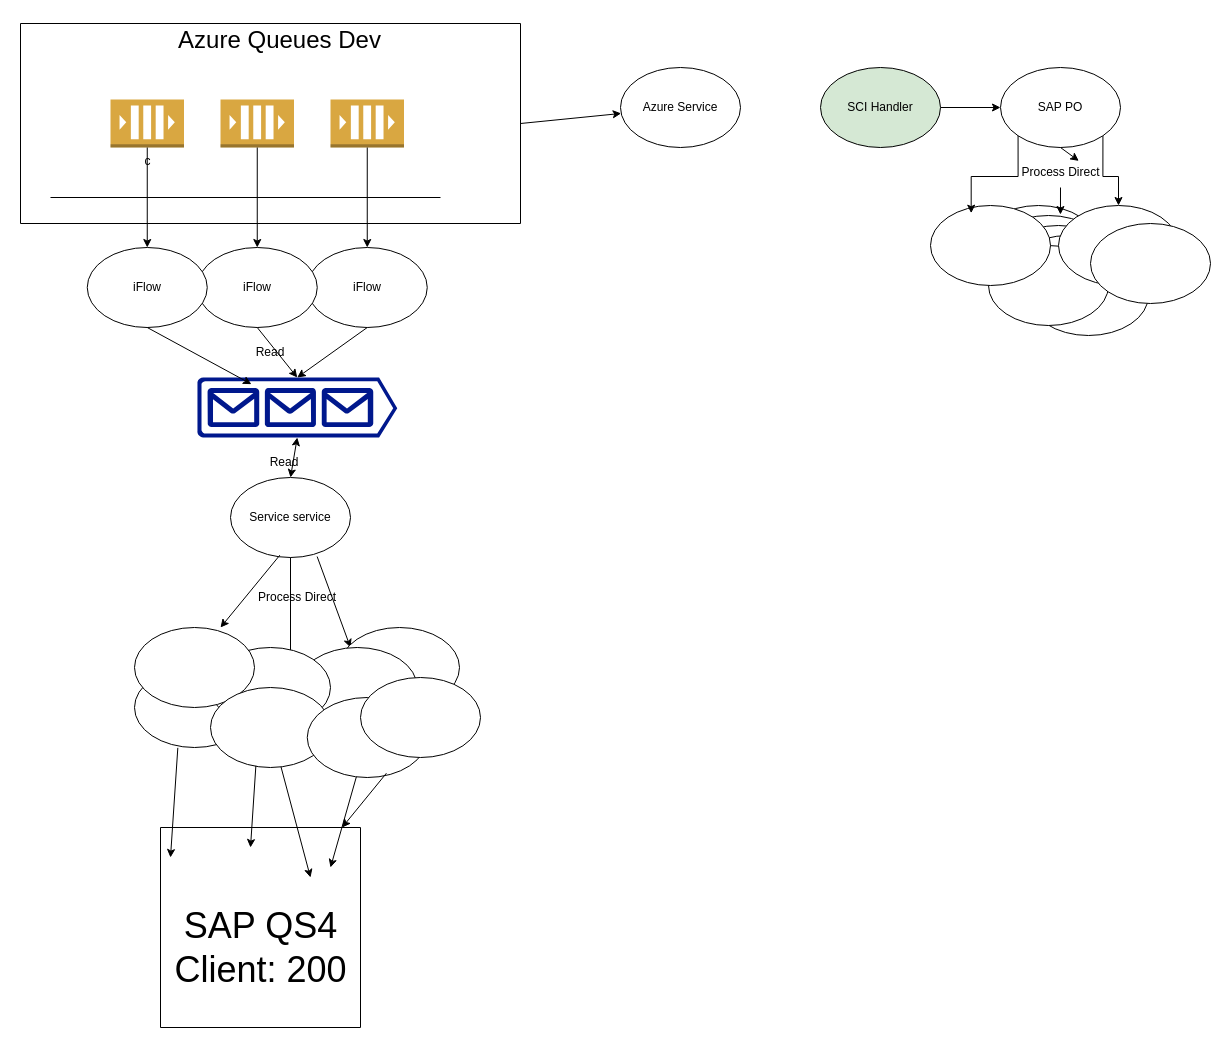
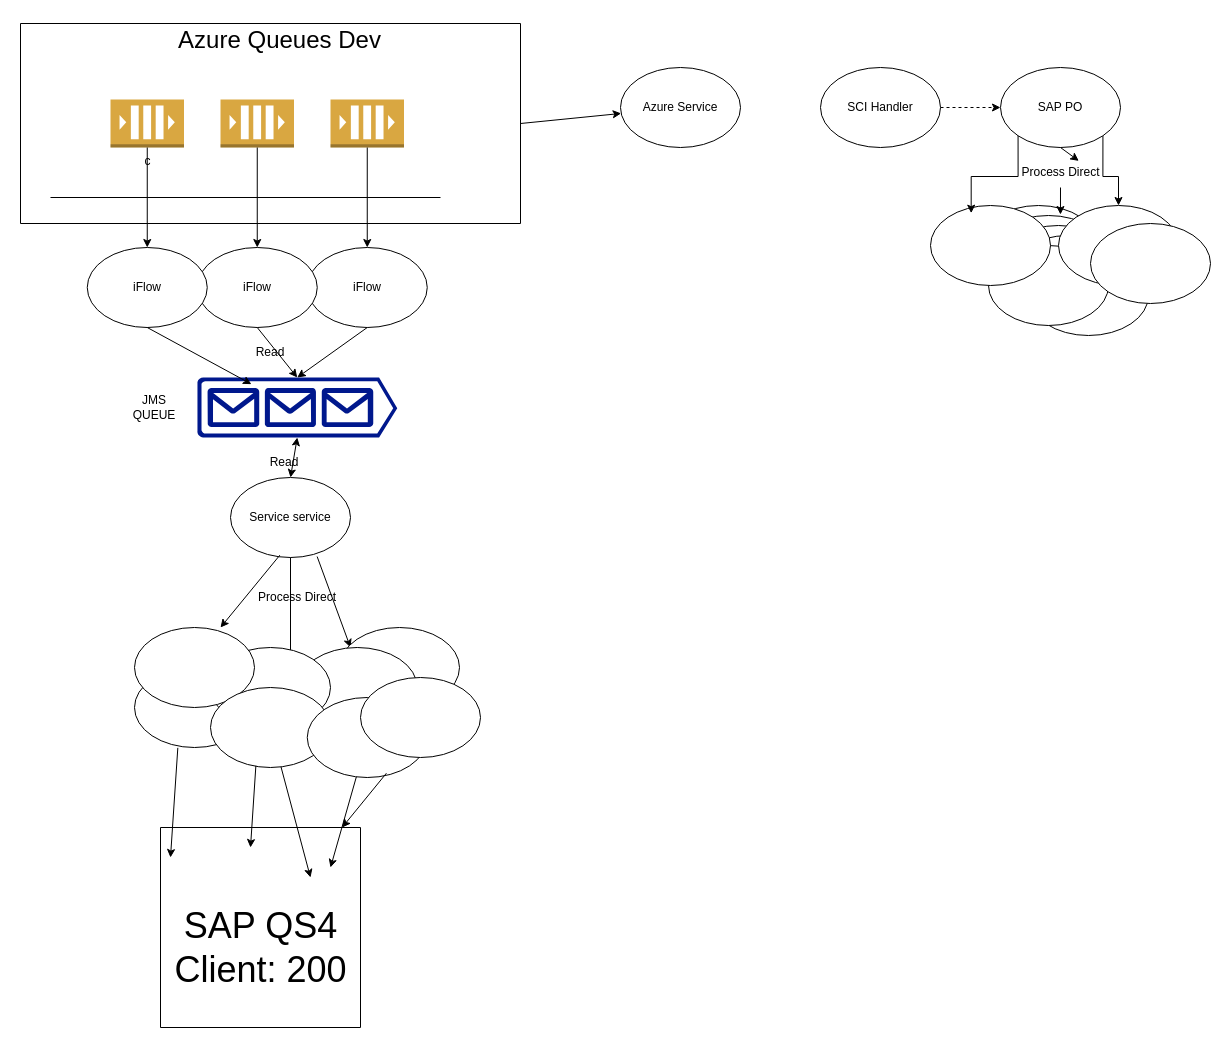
(881, 108) -> (881, 108)
(968, 108) -> (968, 108)
none -> (154, 408)
